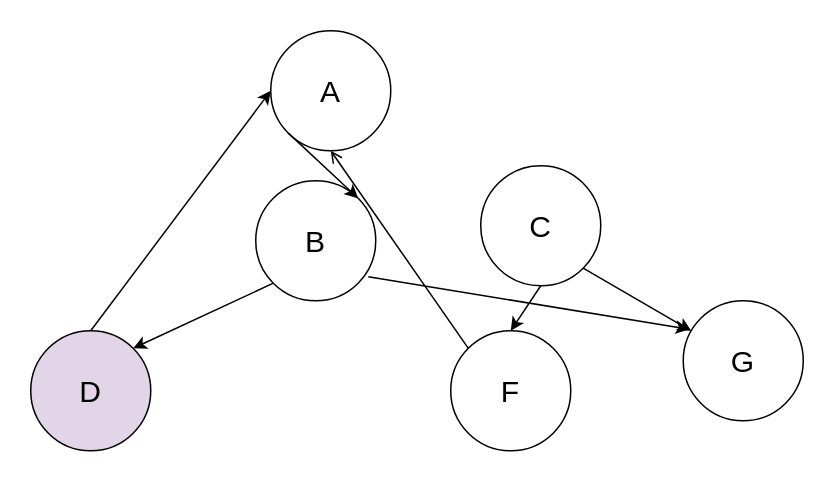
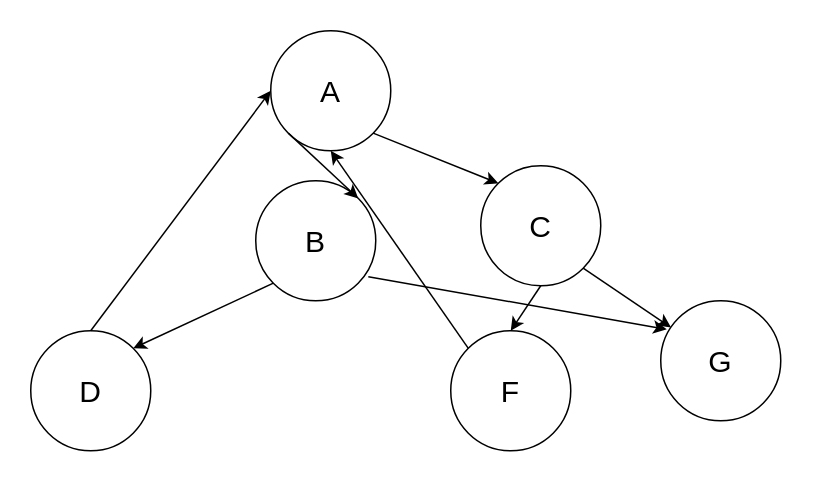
none -> (431, 156)
(335, 157) -> (337, 159)
(743, 361) -> (721, 361)
(91, 391) -> (91, 391)
